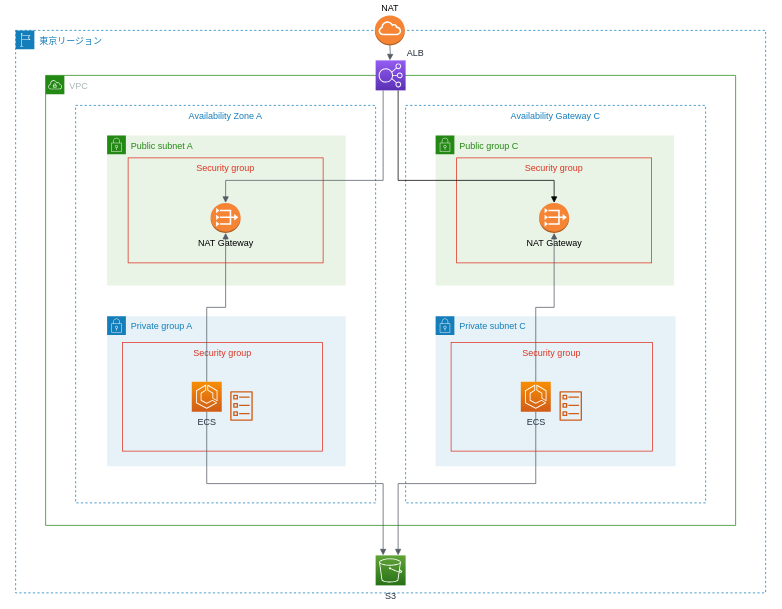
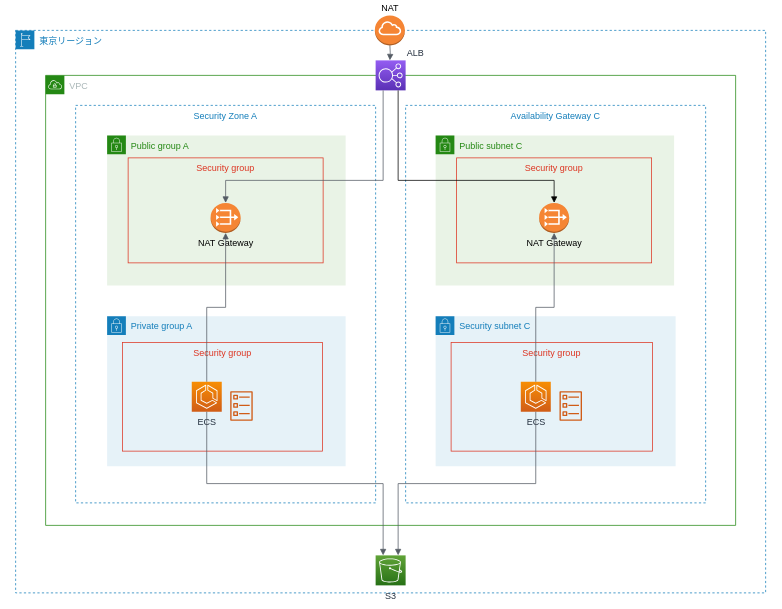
(225, 116) -> (225, 116)
(164, 146) -> (161, 146)
(490, 146) -> (492, 146)
(496, 327) -> (499, 327)
